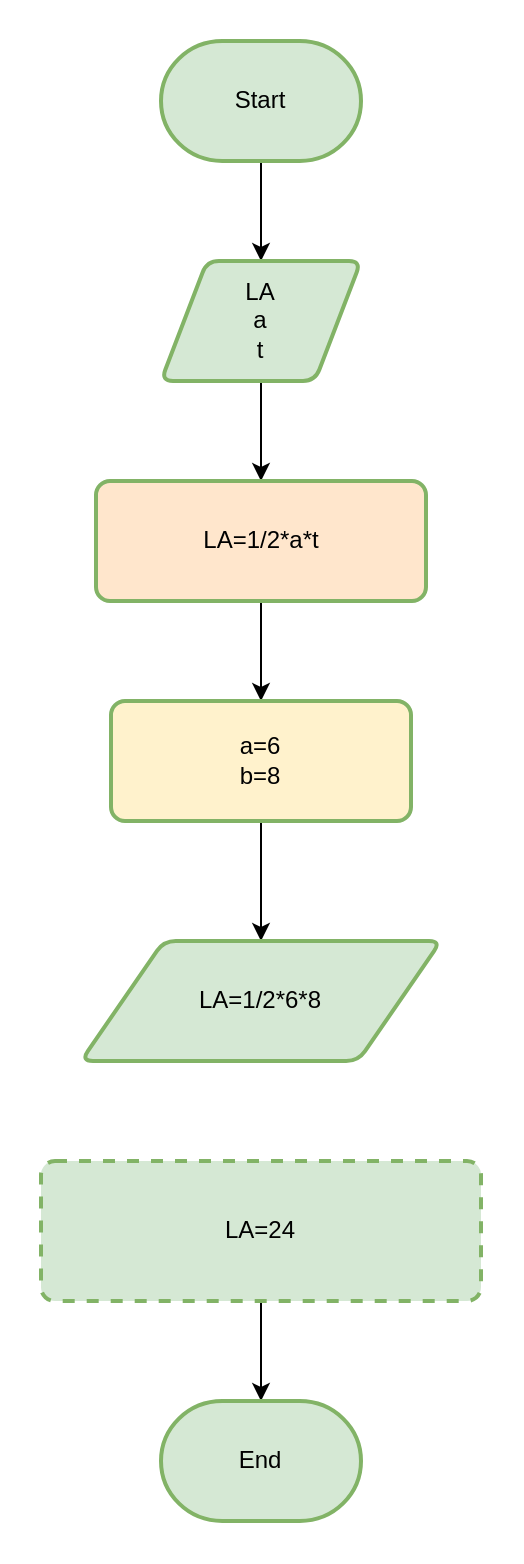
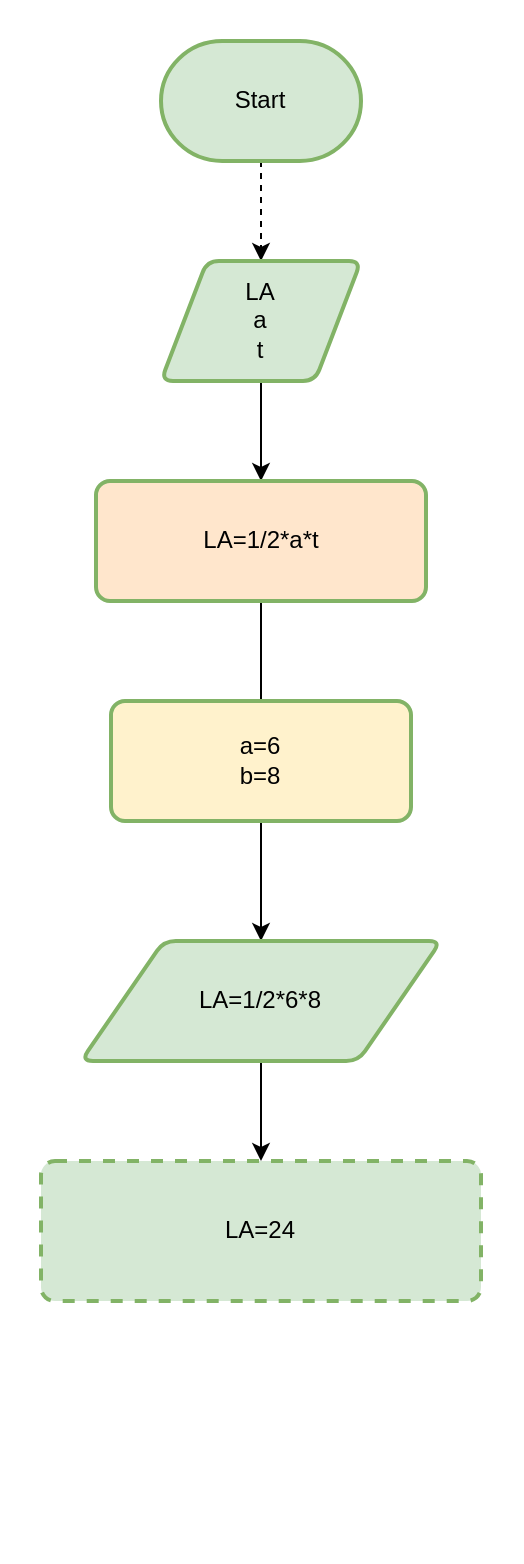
(261, 205) -> (261, 205)
(261, 686) -> (261, 691)
none -> (261, 1104)
(261, 1344) -> none
(261, 1461) -> none
